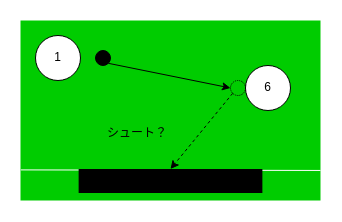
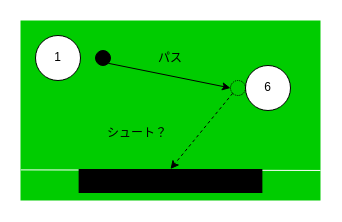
none -> (171, 58)
